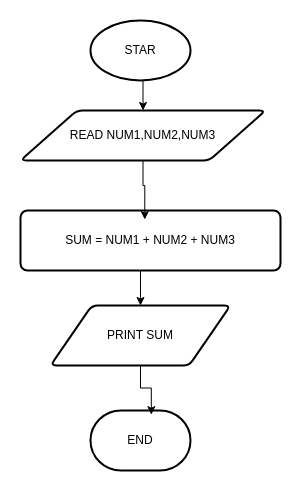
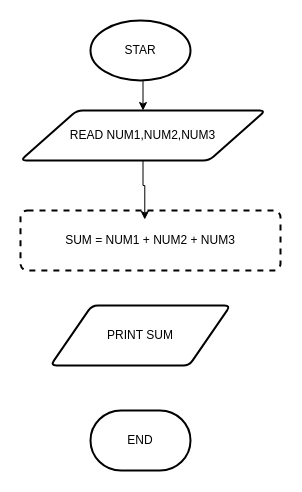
(151, 241) -> (151, 241)
(141, 280) -> none
(145, 388) -> none
